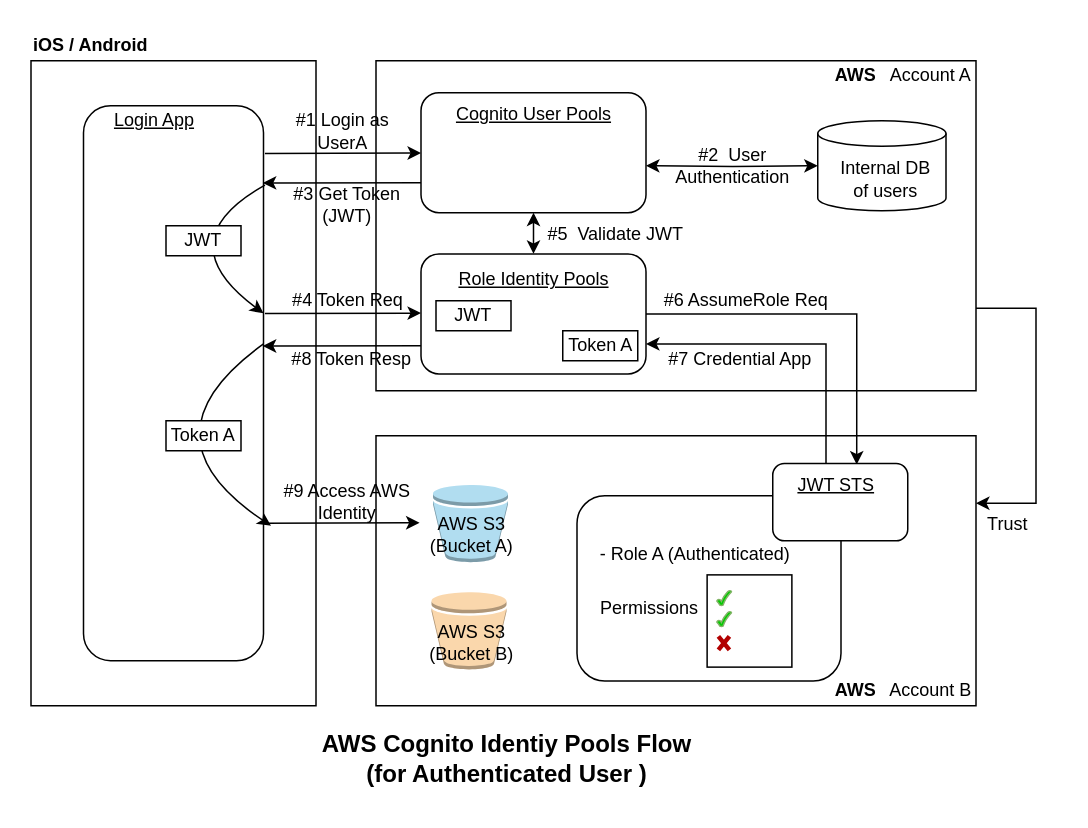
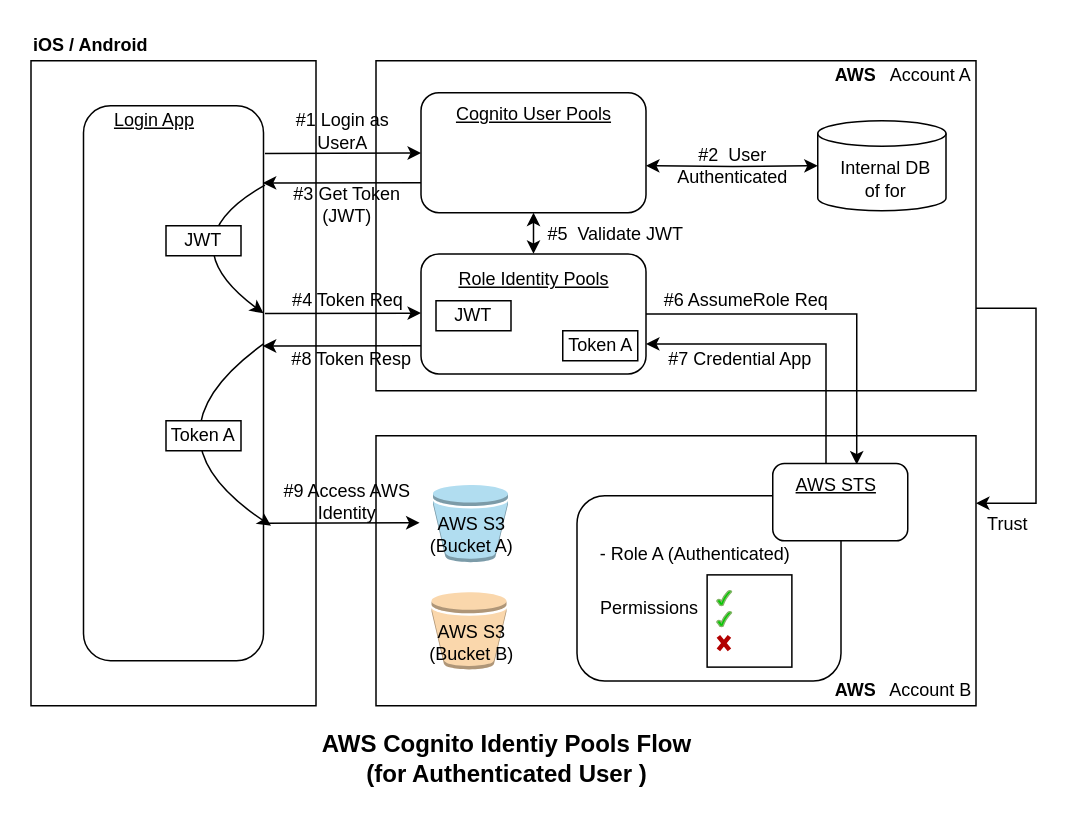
(733, 166) -> (733, 166)
(886, 179) -> (886, 179)
(836, 485) -> (836, 485)
